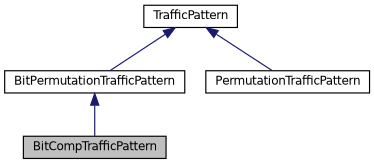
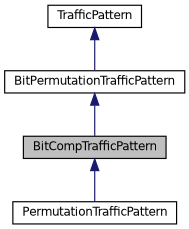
(244, 52) -> (95, 186)
